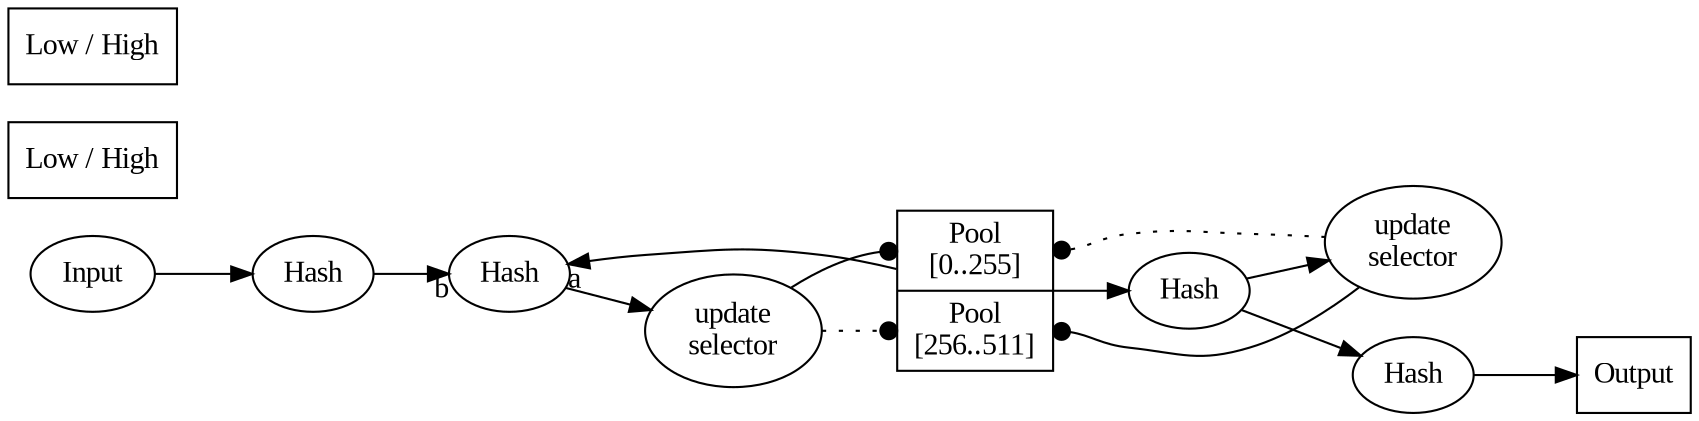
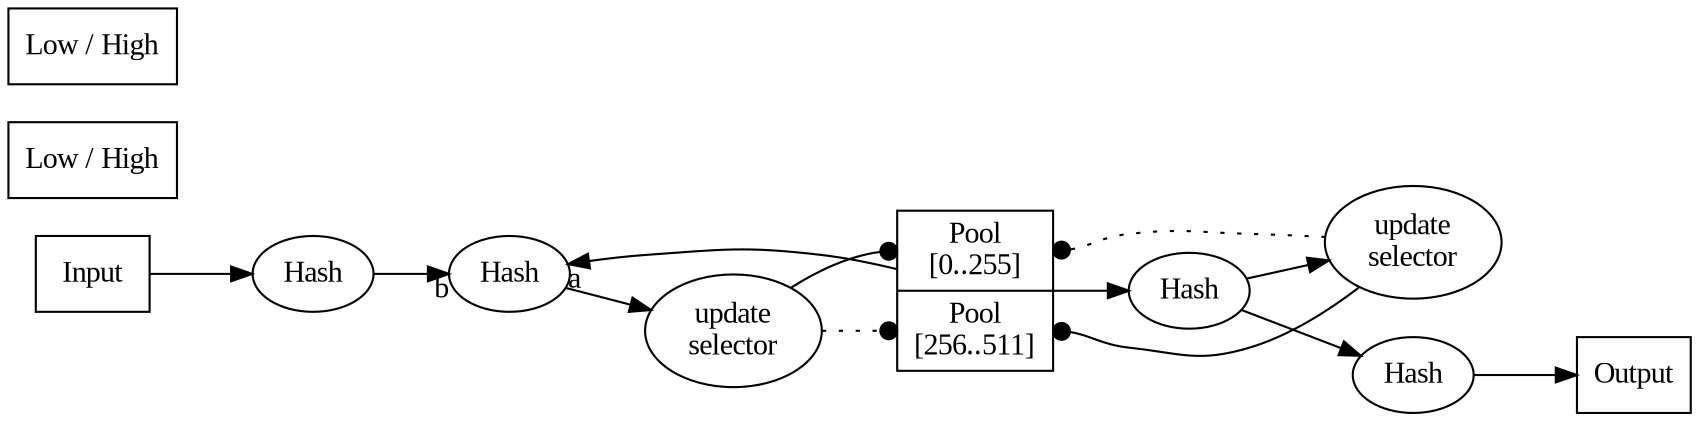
(93, 274) -> (93, 274)
